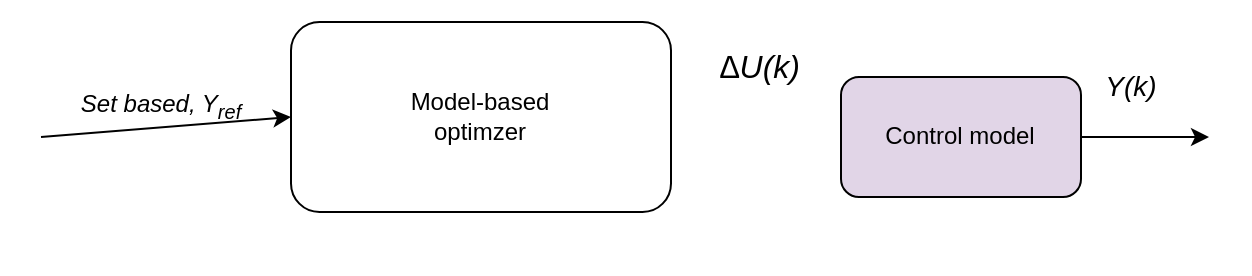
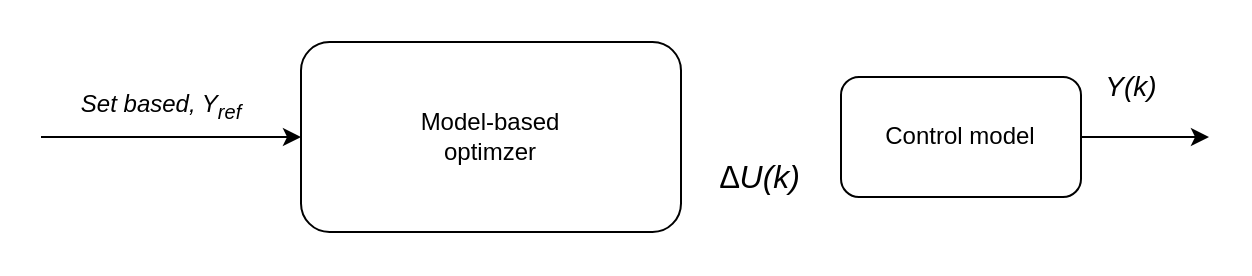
(761, 67) -> (761, 177)
(481, 117) -> (491, 137)
(961, 137) -> (961, 137)
